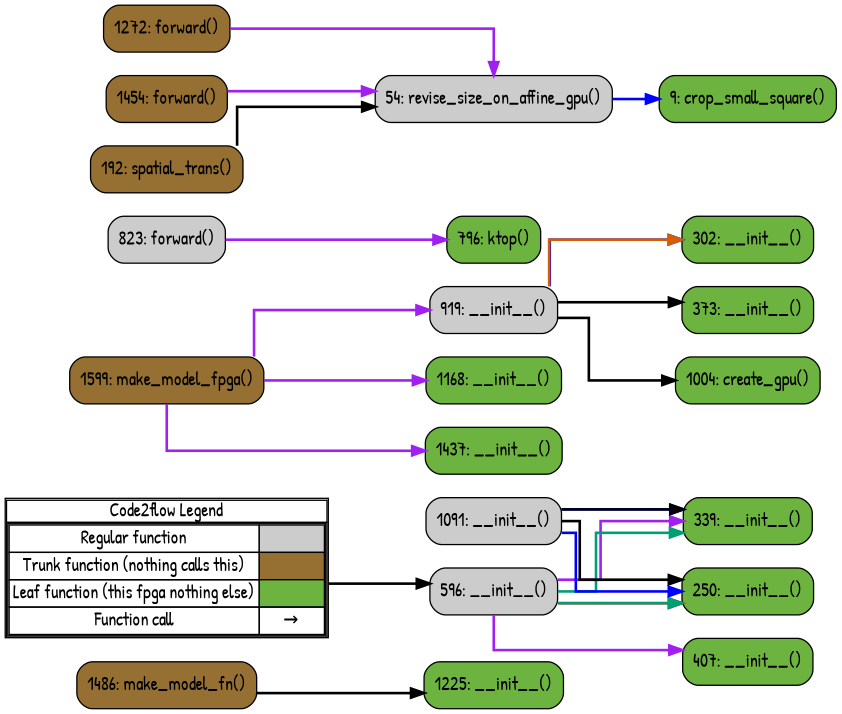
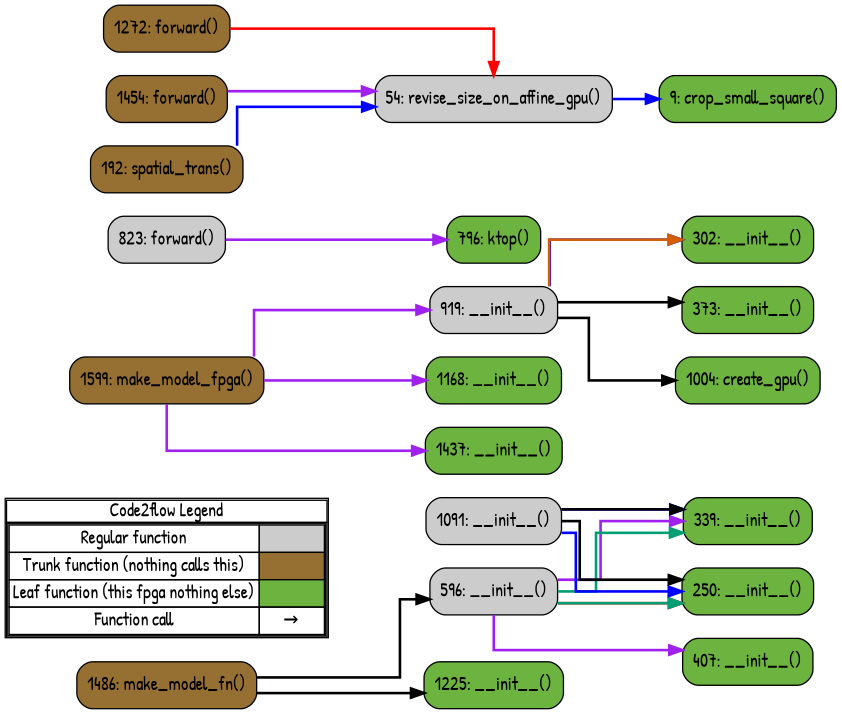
(379, 29) -> (379, 29)
(280, 107) -> (280, 107)
(373, 584) -> (376, 677)
